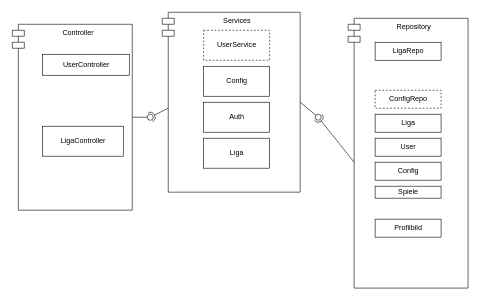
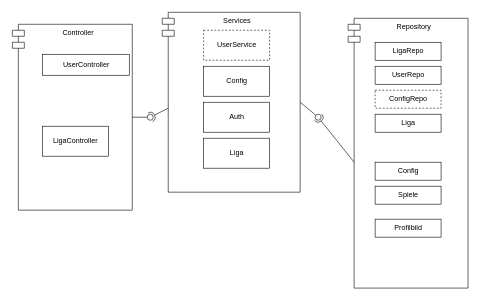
none -> (408, 75)
(83, 141) -> (75, 141)
(408, 147) -> none
(408, 192) -> (408, 195)
